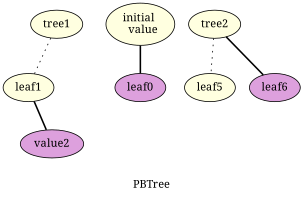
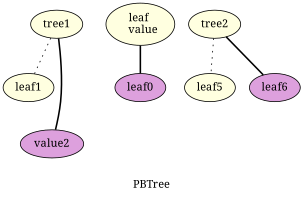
(140, 24) -> (140, 24)
(40, 116) -> (62, 84)
